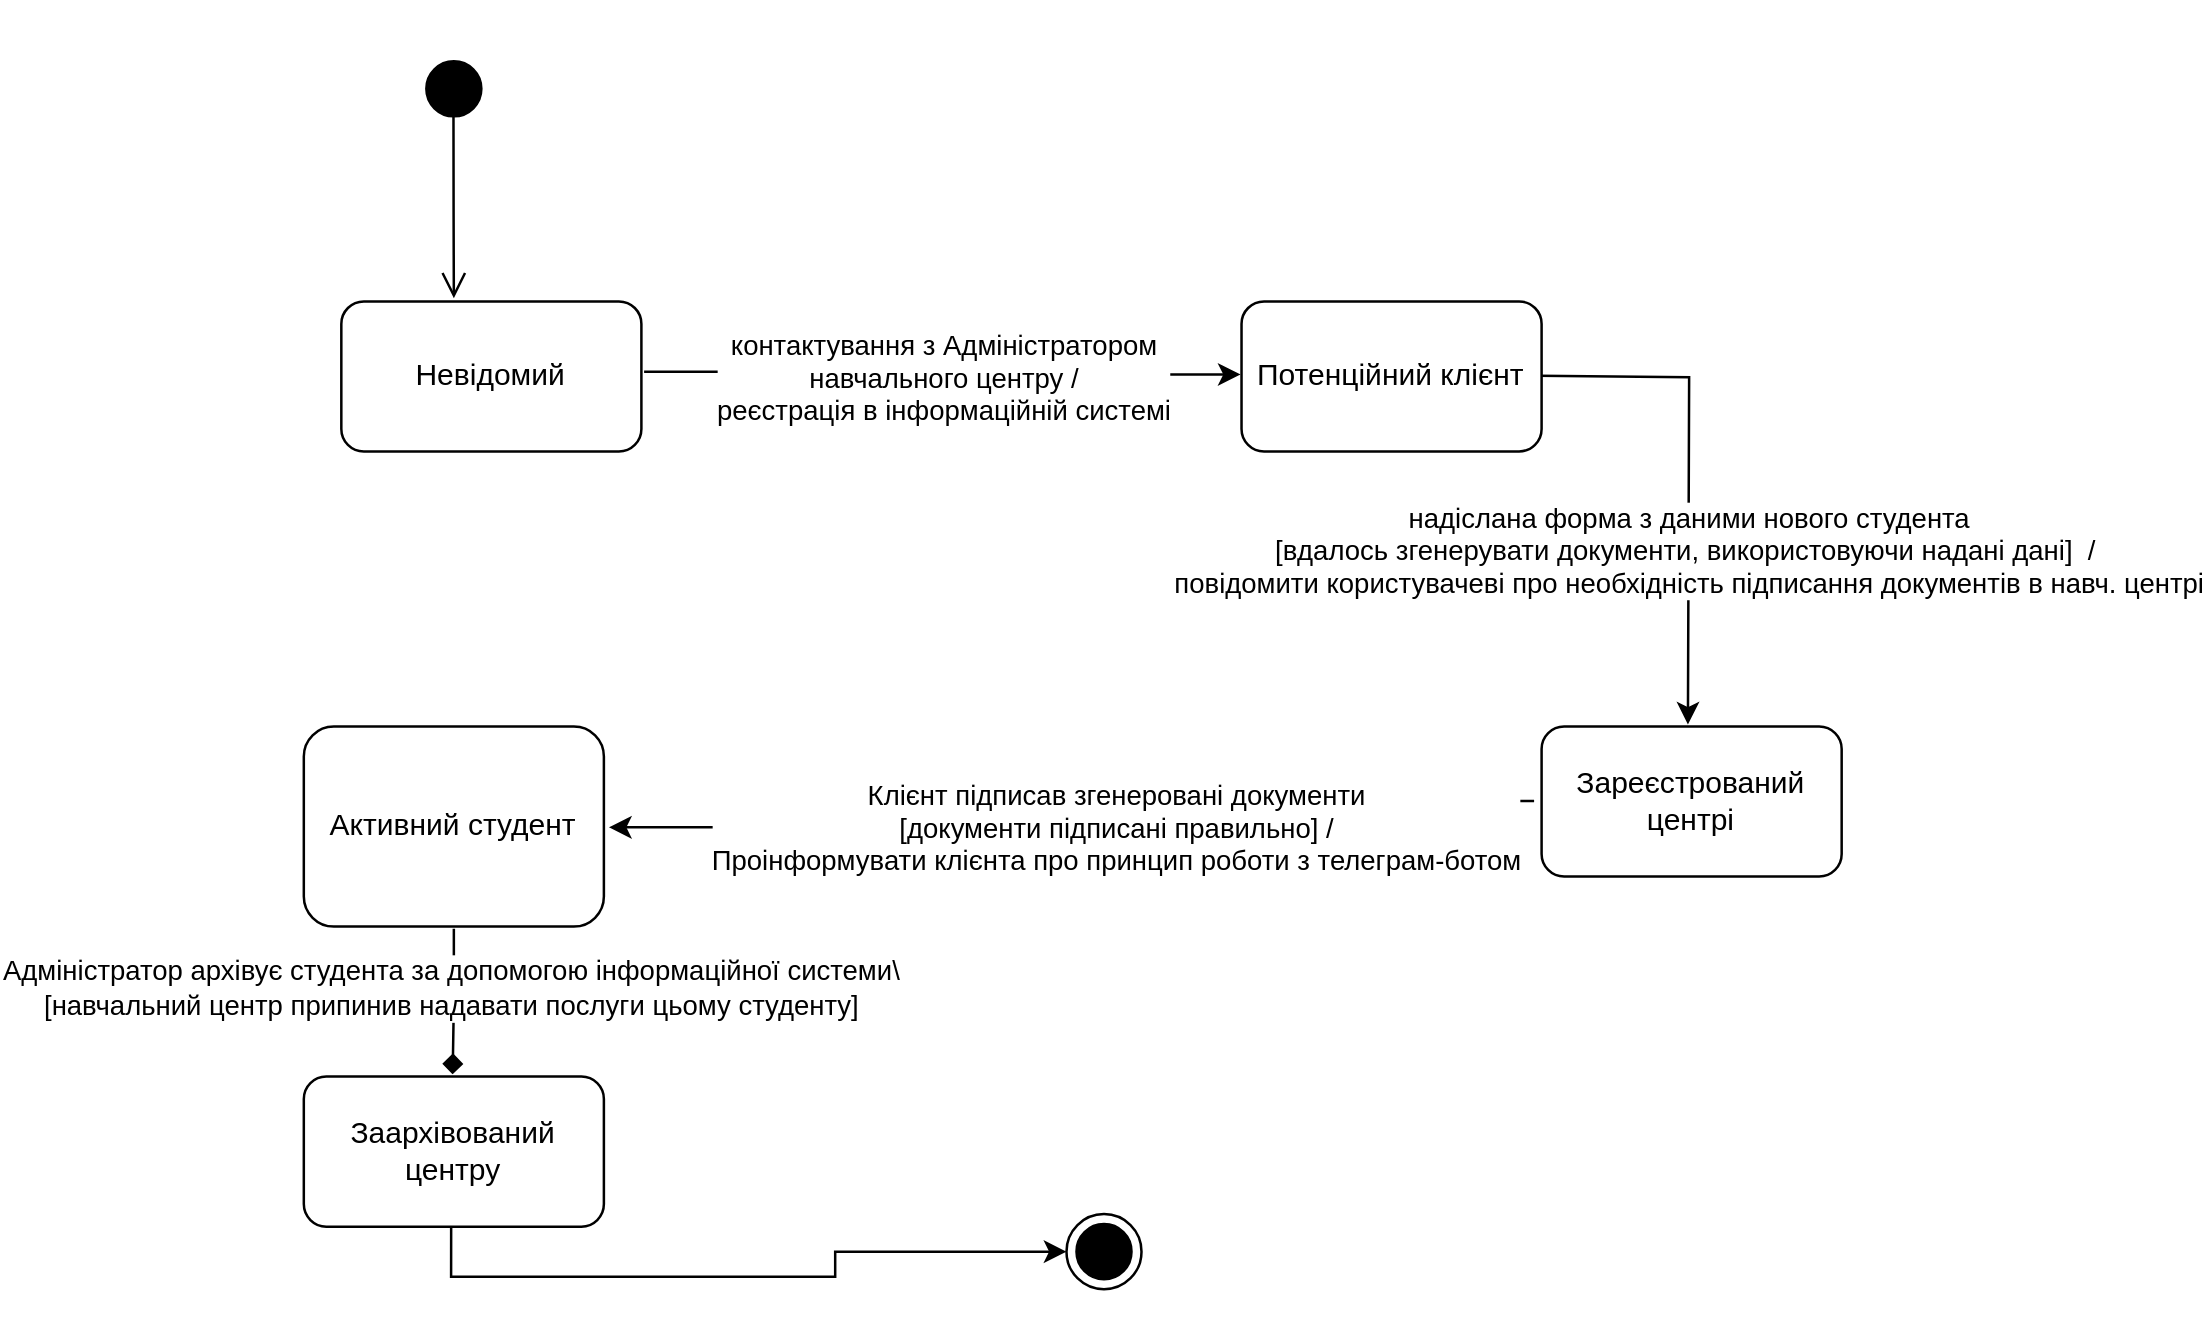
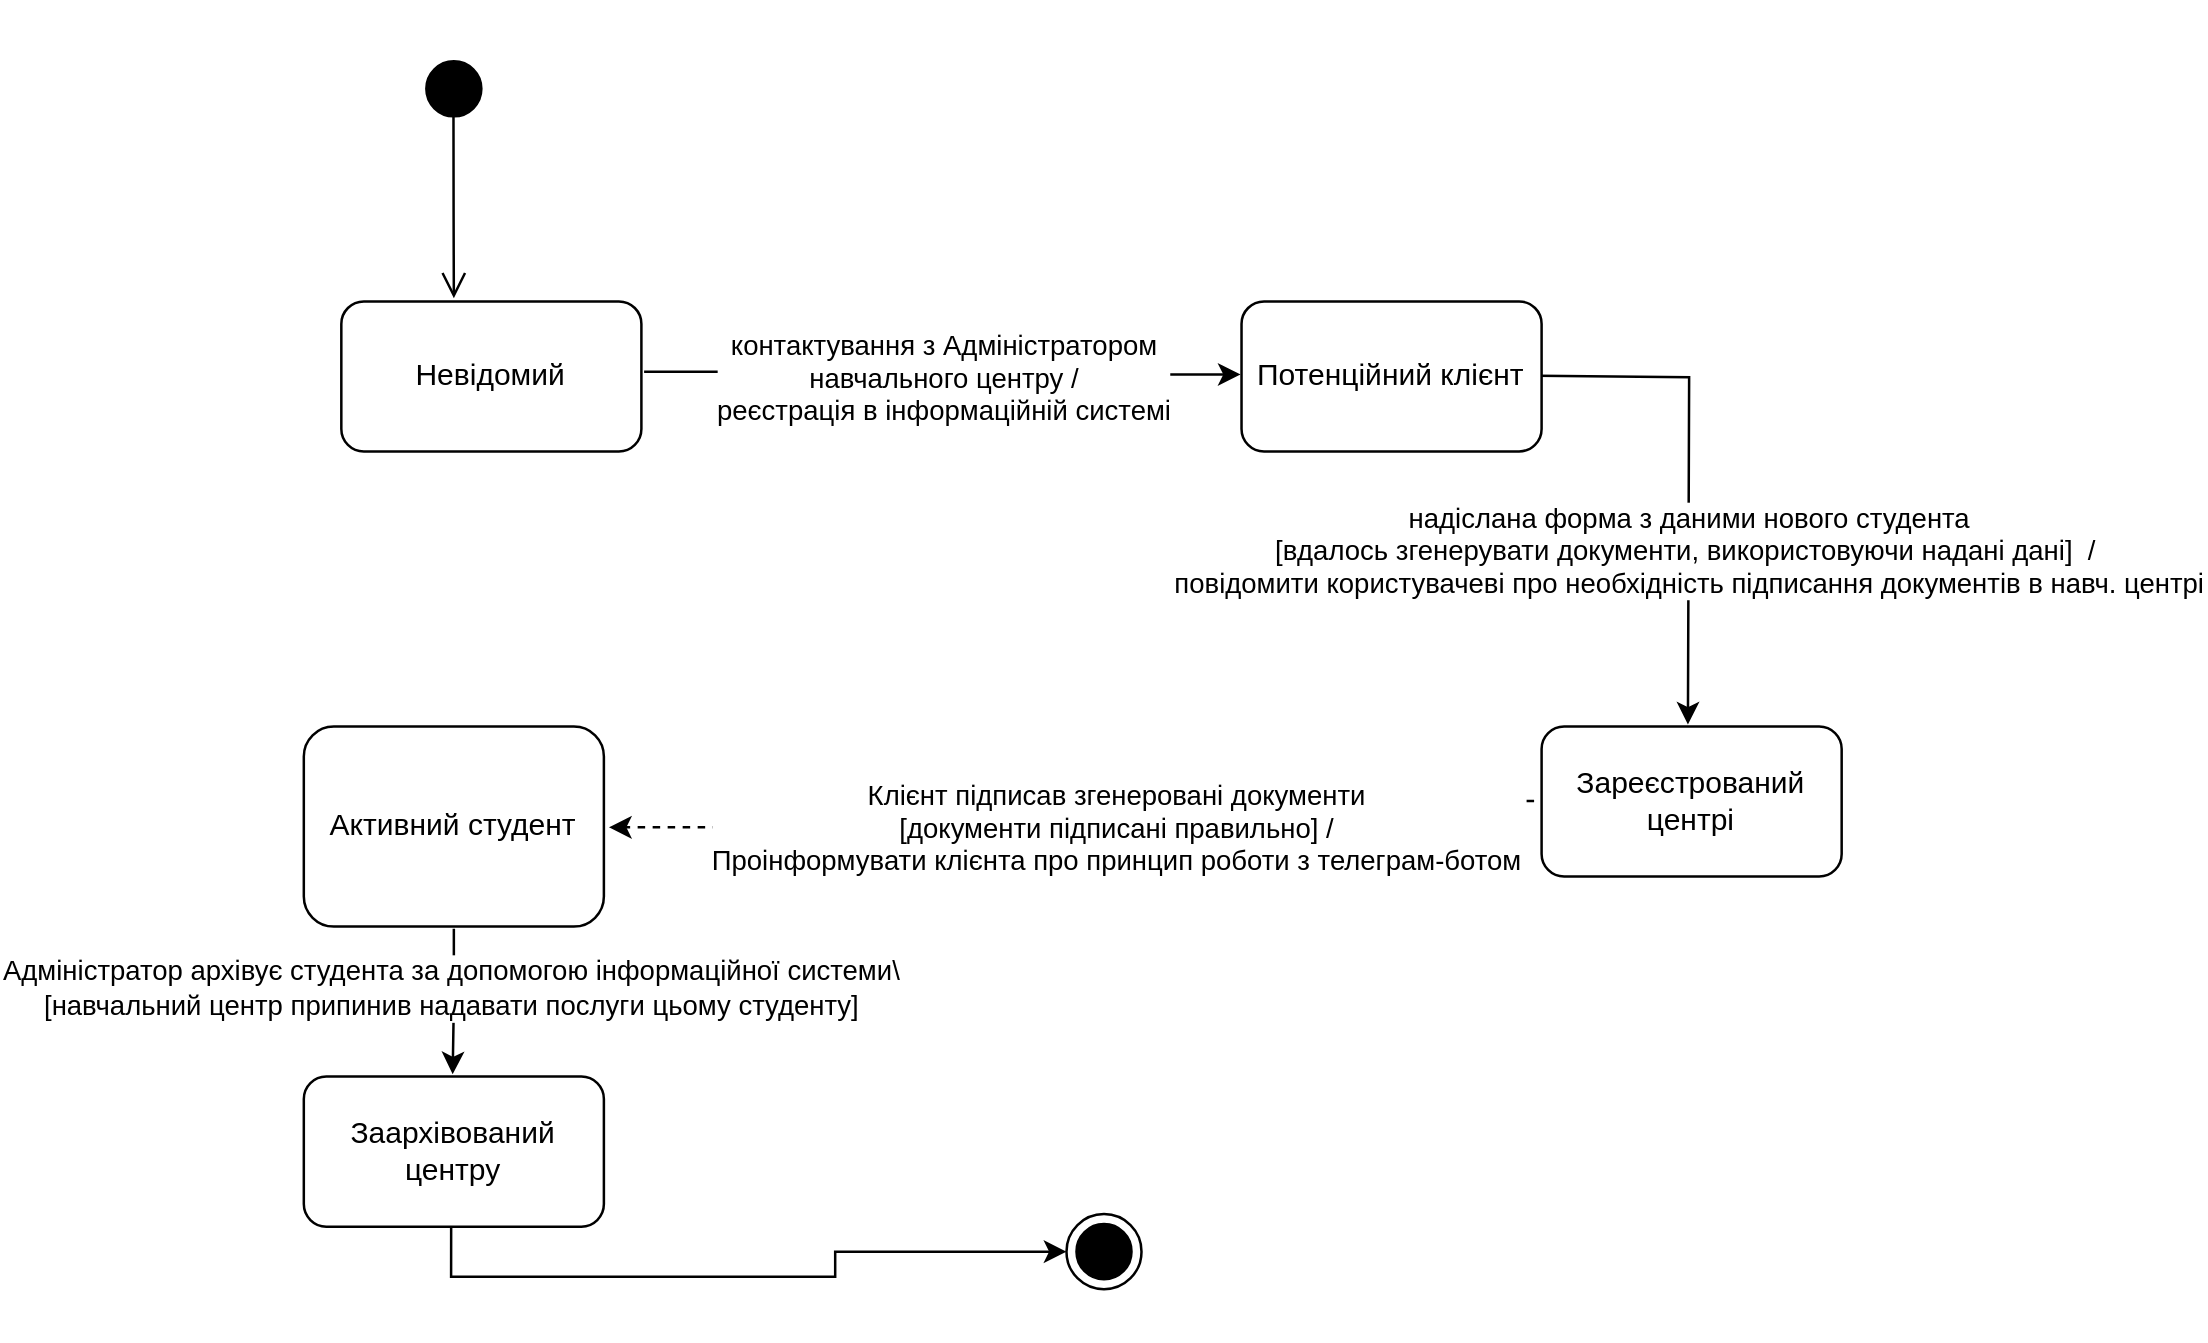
(673, 827) -> (673, 827)
(453, 1054) -> (453, 1055)
